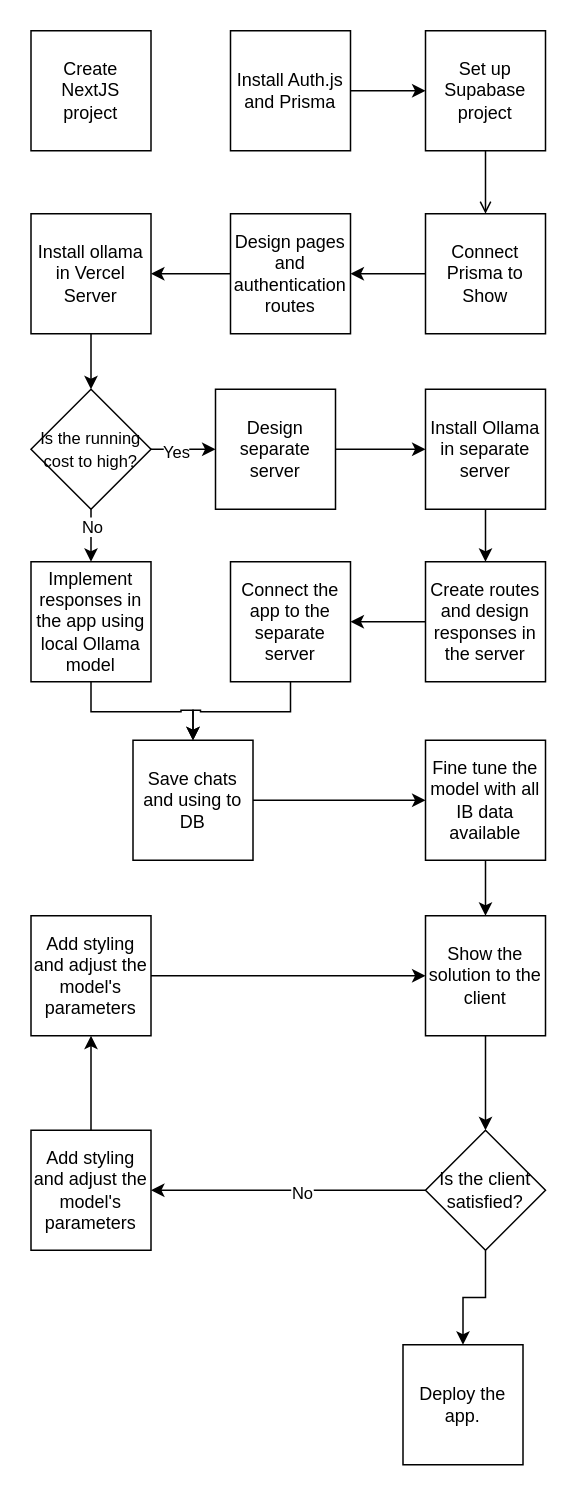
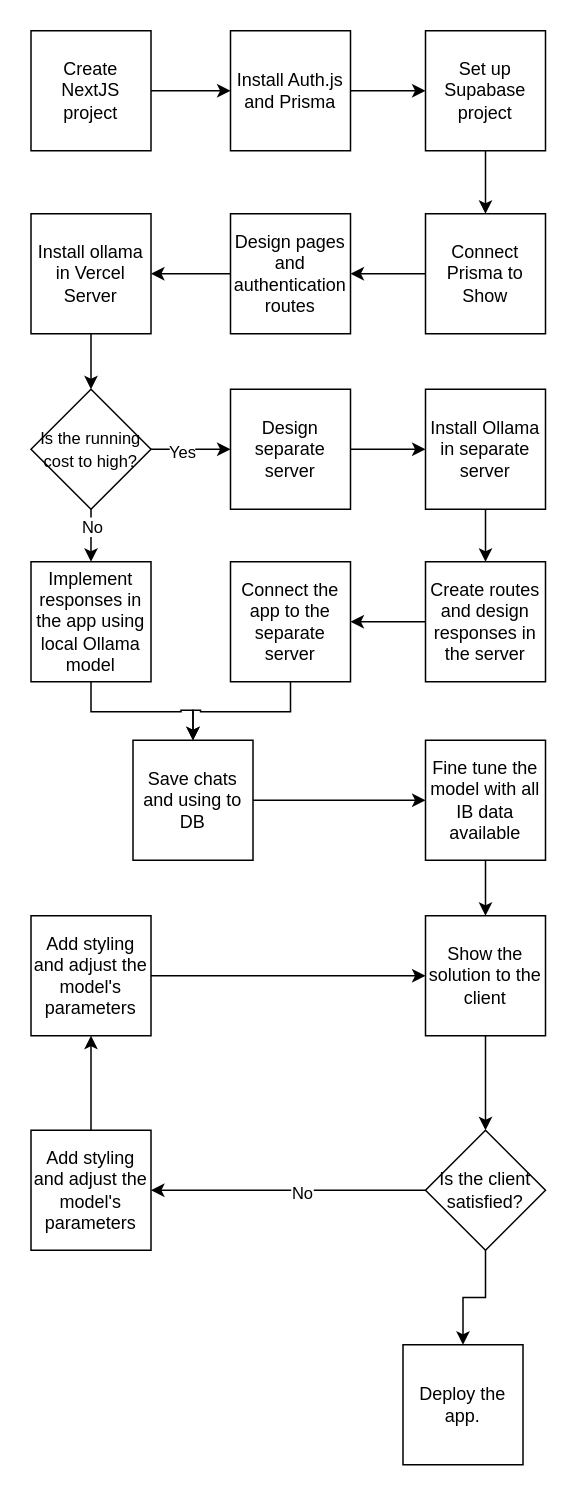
none -> (185, 91)
(485, 204) -> (485, 202)
(275, 449) -> (290, 449)
